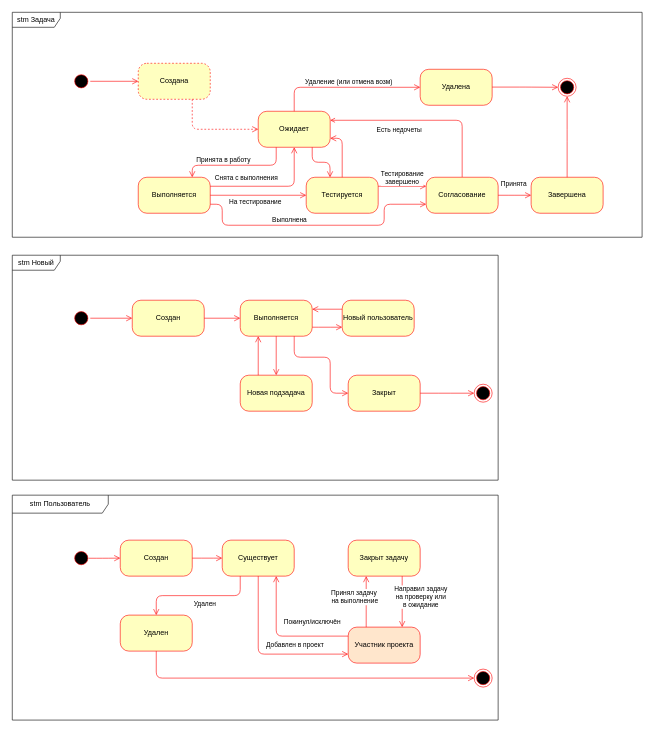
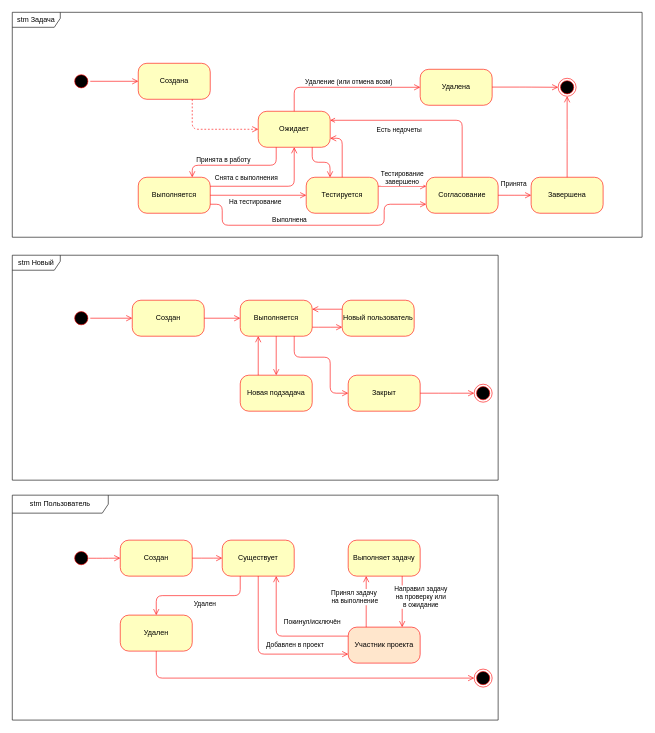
(174, 81) -> (174, 81)
(384, 558) -> (384, 558)
